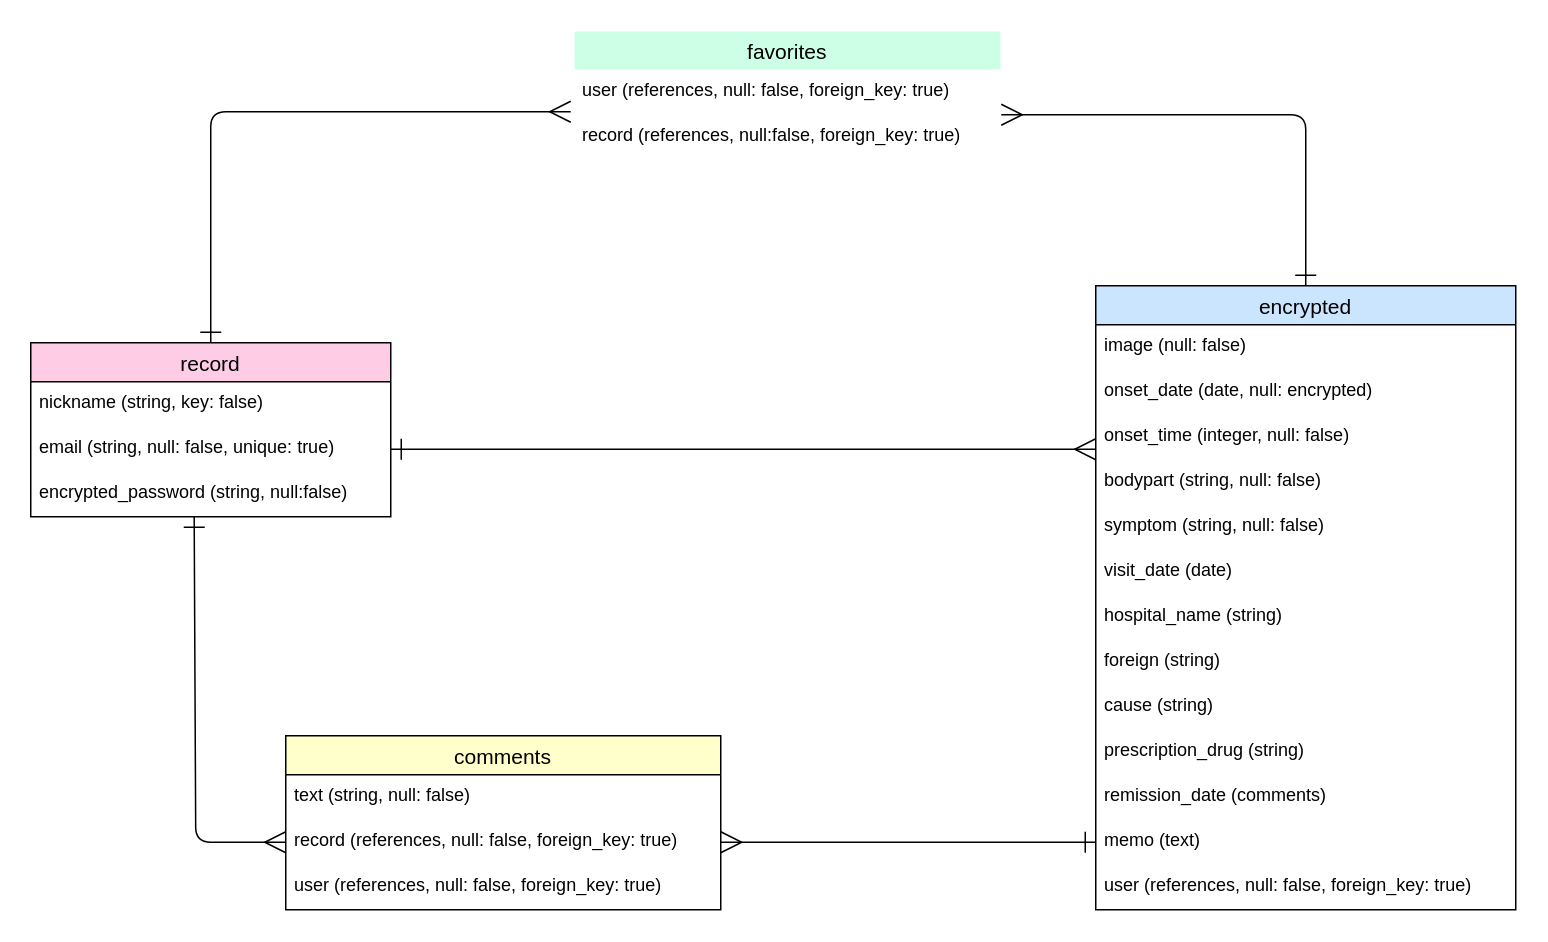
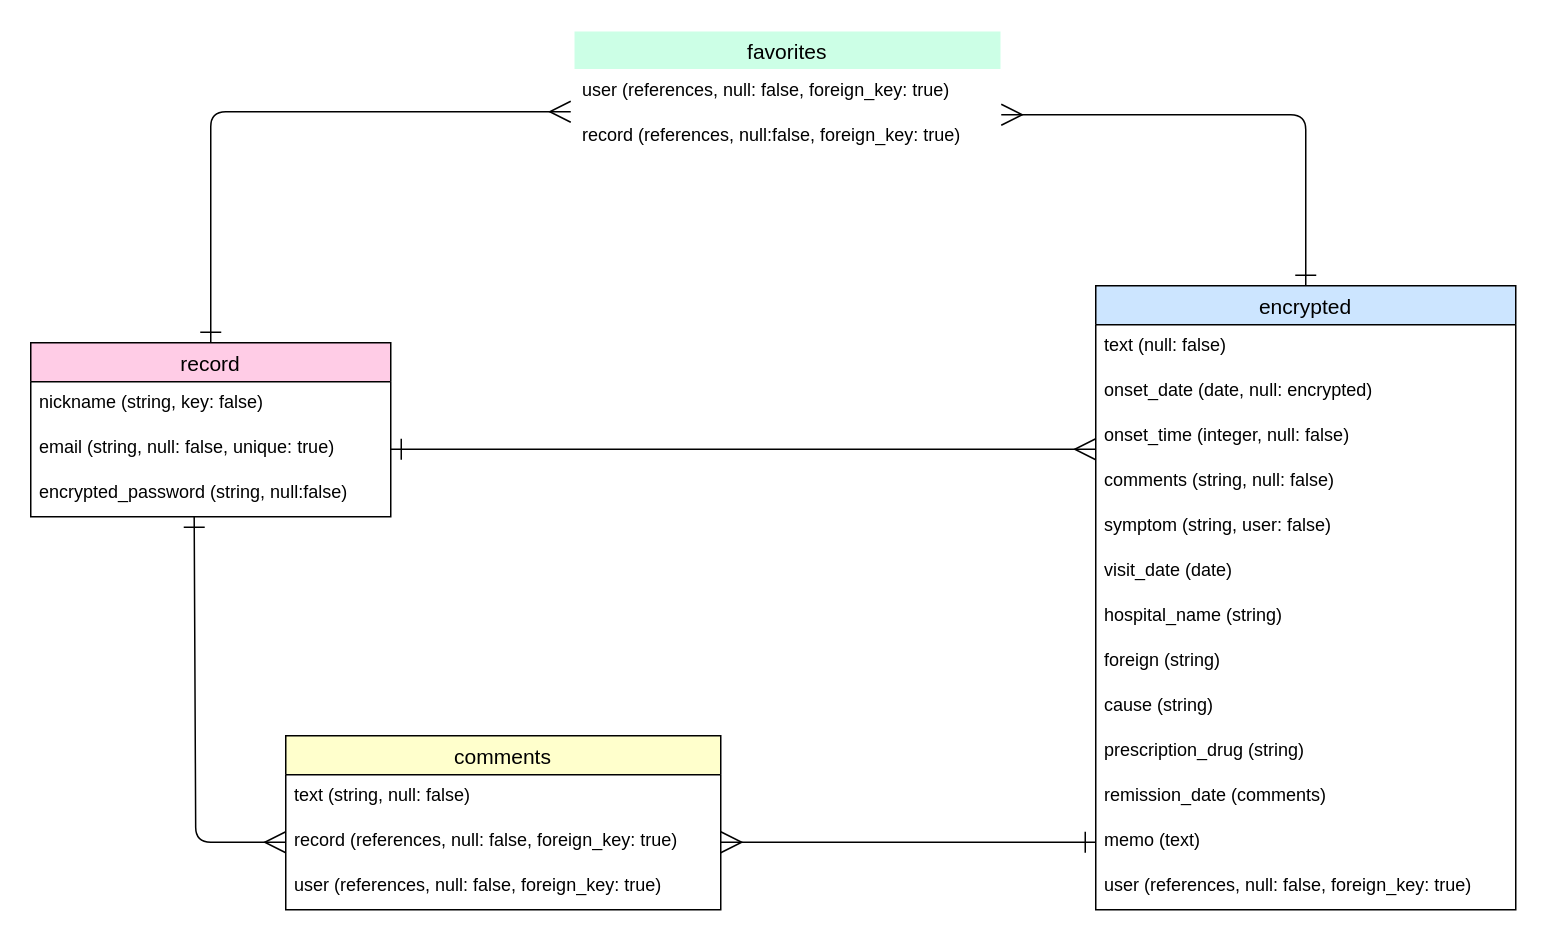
(1183, 345) -> (1181, 345)
(1234, 480) -> (1234, 480)
(1229, 525) -> (1234, 525)
